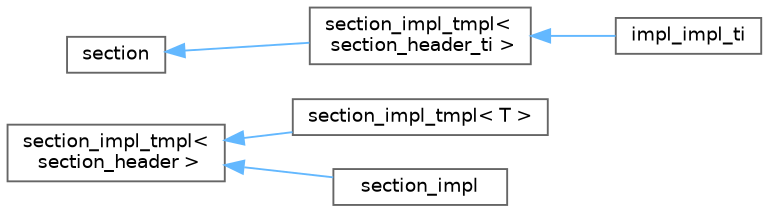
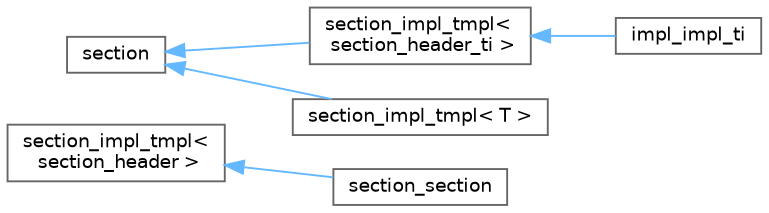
(268, 135) -> (258, 84)
(420, 187) -> (420, 187)
